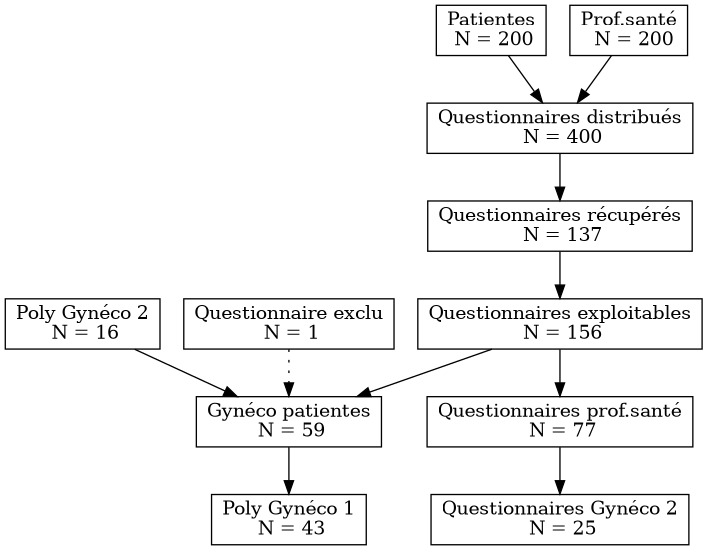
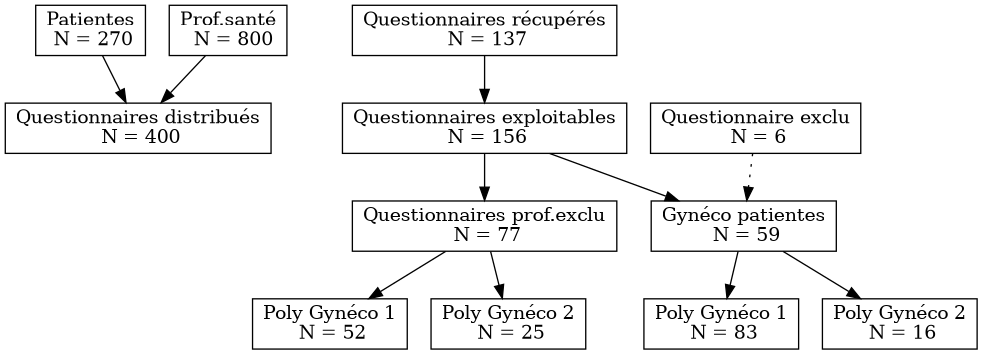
(491, 30) -> (91, 30)
(629, 30) -> (228, 30)
(560, 170) -> none
(289, 324) -> (756, 128)
none -> (330, 324)
(180, 370) -> (816, 272)
(560, 422) -> (485, 226)
(289, 520) -> (721, 324)
(560, 520) -> (508, 324)
